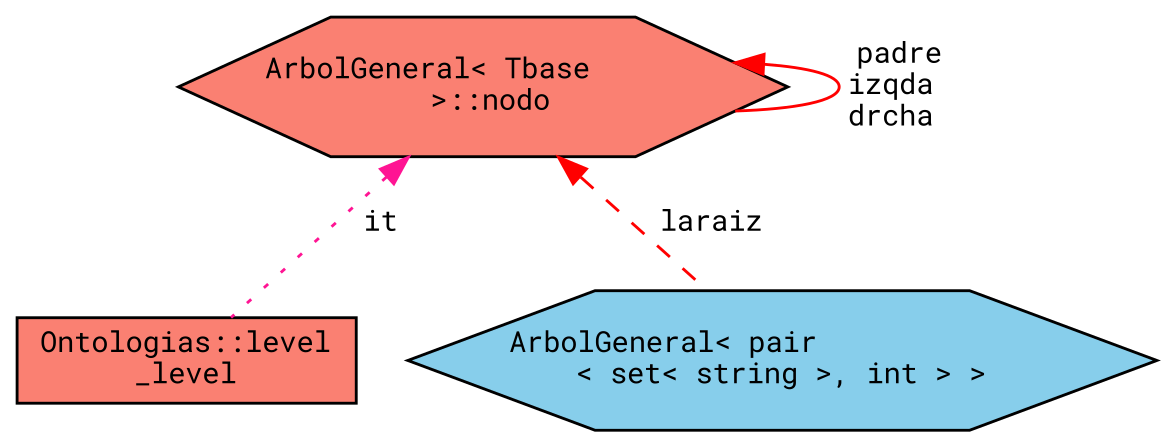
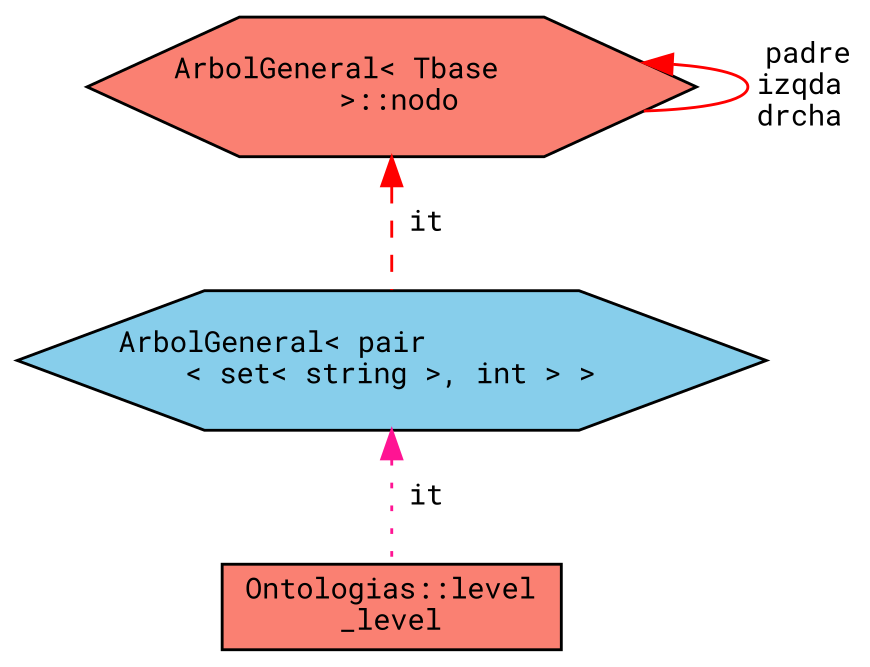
(704, 224) -> (419, 224)
(309, 247) -> (392, 512)
